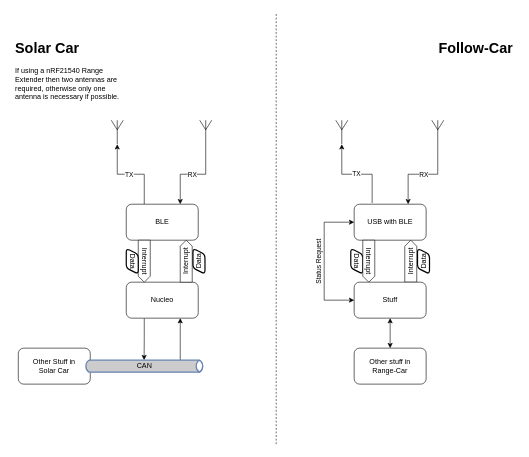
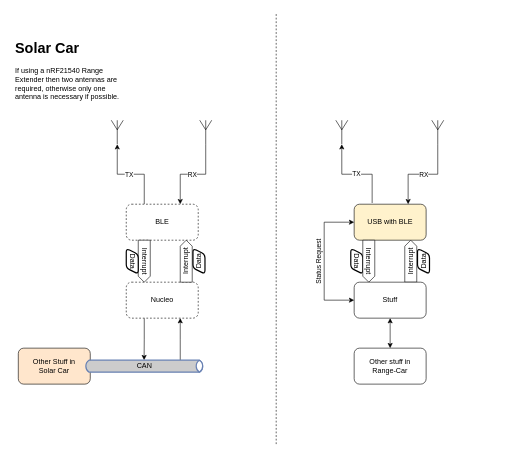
(474, 48) -> none
(162, 222) -> (162, 222)
(390, 222) -> (390, 222)
(162, 300) -> (162, 300)
(54, 366) -> (54, 366)
